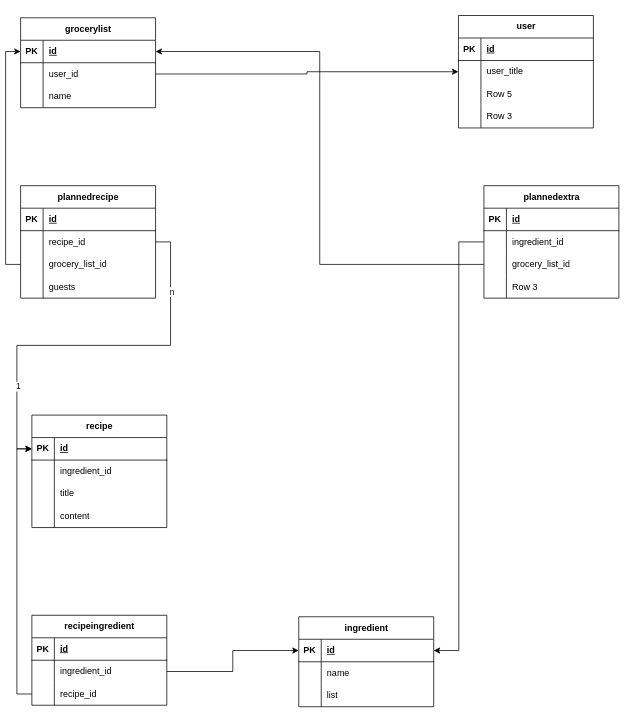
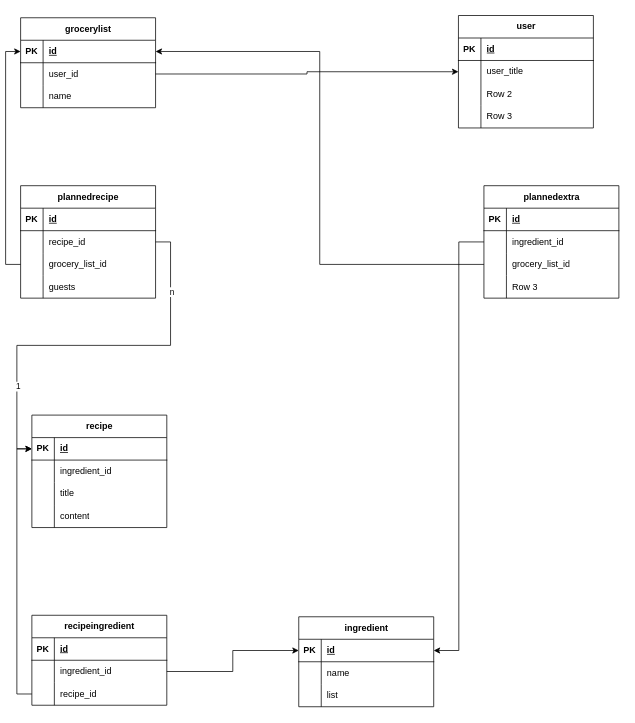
(499, 94) -> (499, 94)
